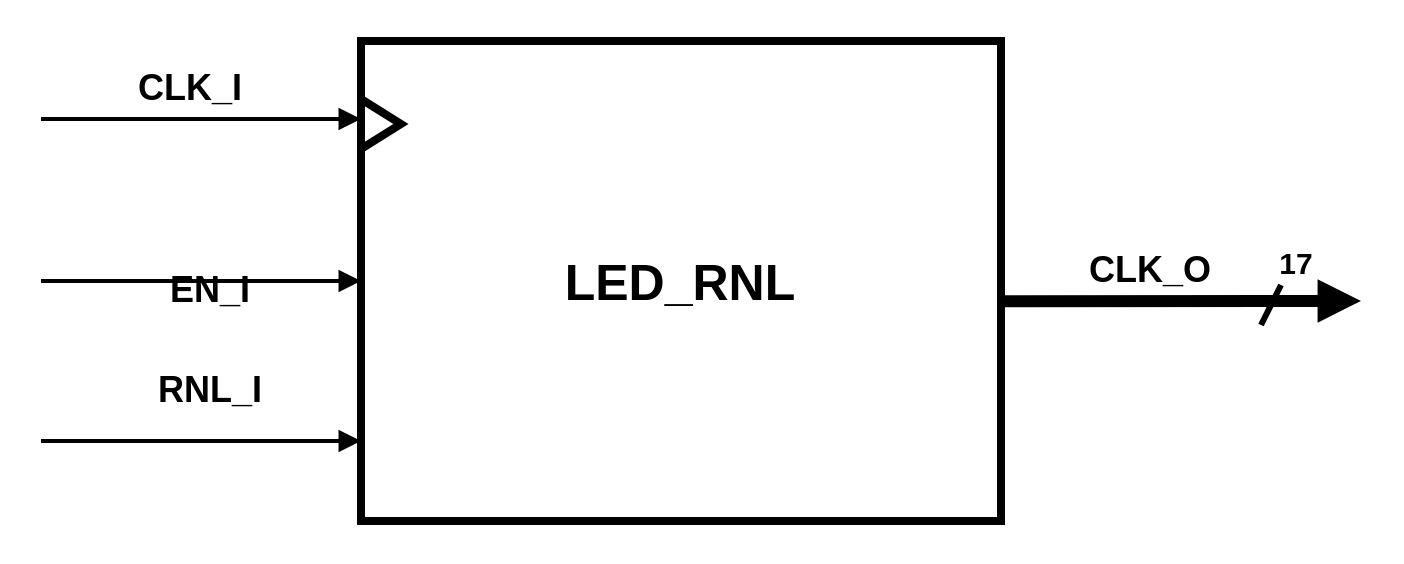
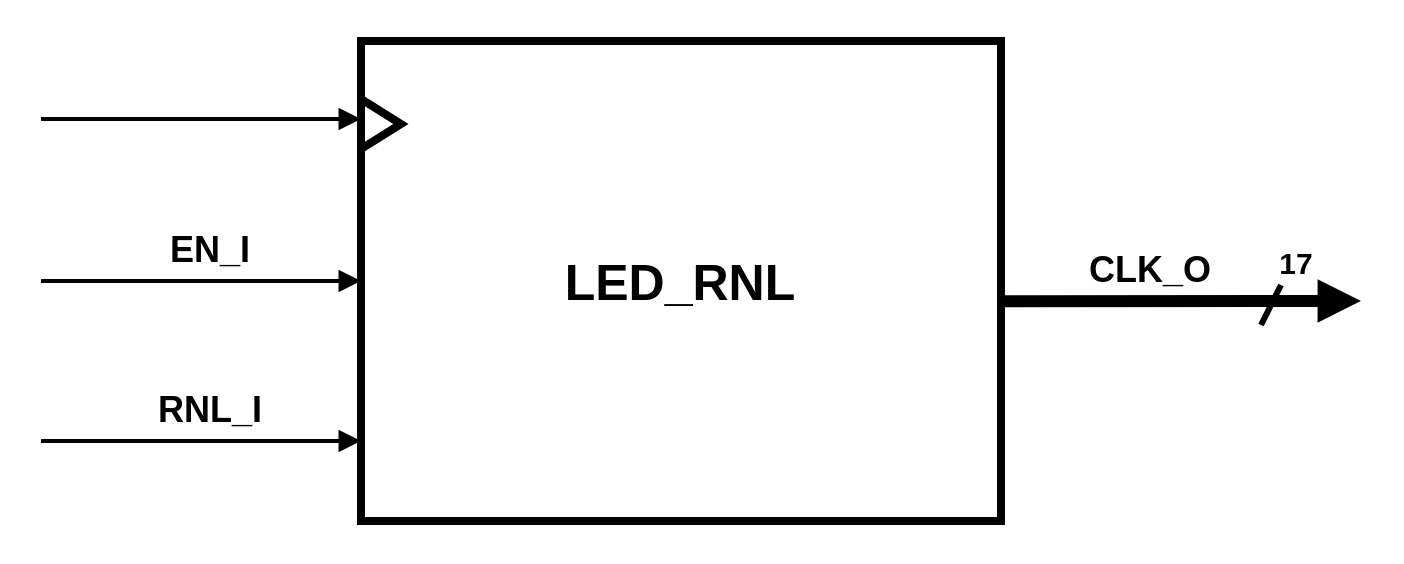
(191, 89) -> none
(211, 291) -> (211, 251)
(211, 391) -> (211, 411)
